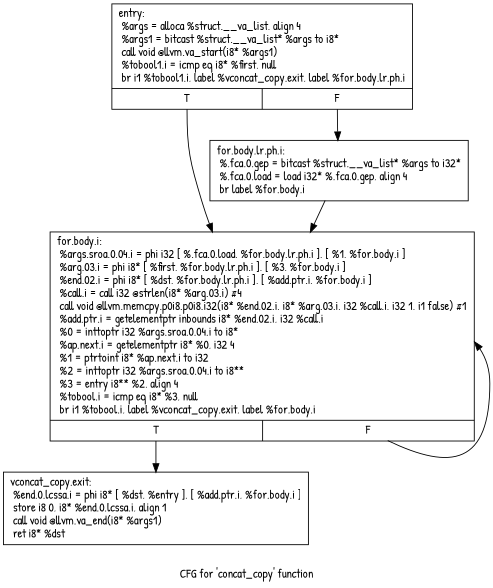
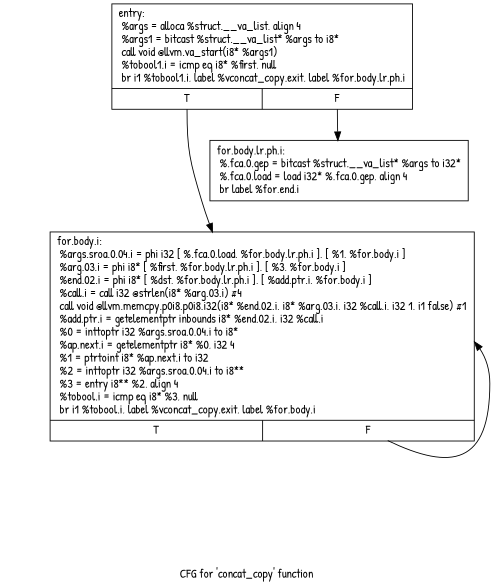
(261, 190) -> (258, 190)
(320, 212) -> none
(156, 508) -> none
